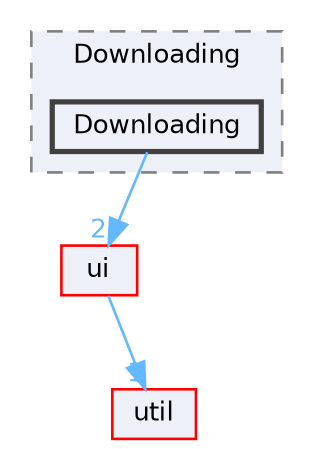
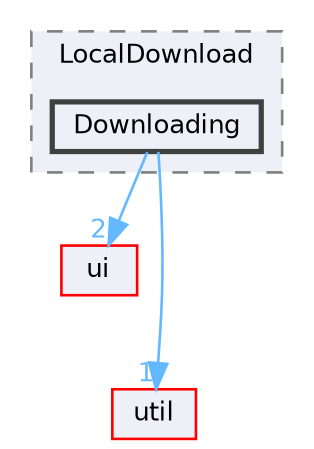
(157, 56) -> (157, 56)
(122, 330) -> (162, 257)
